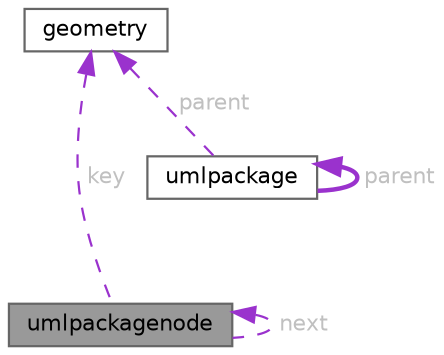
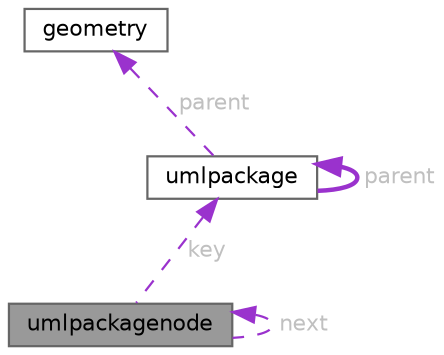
(79, 191) -> (170, 260)
